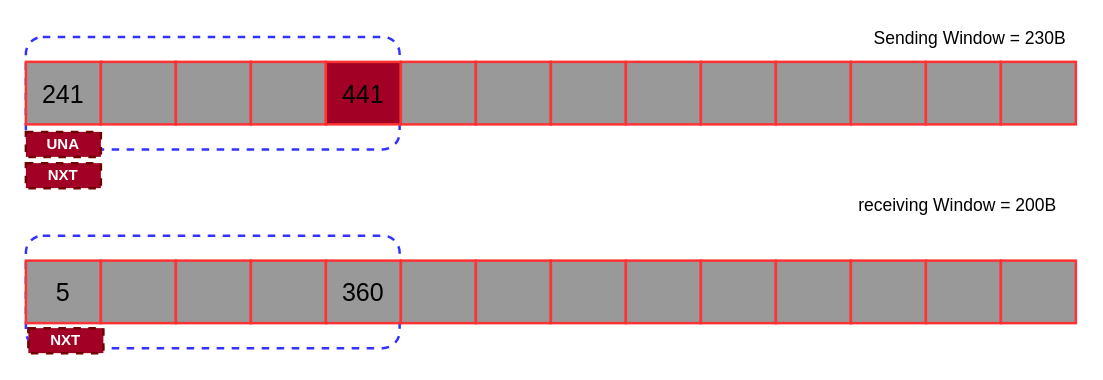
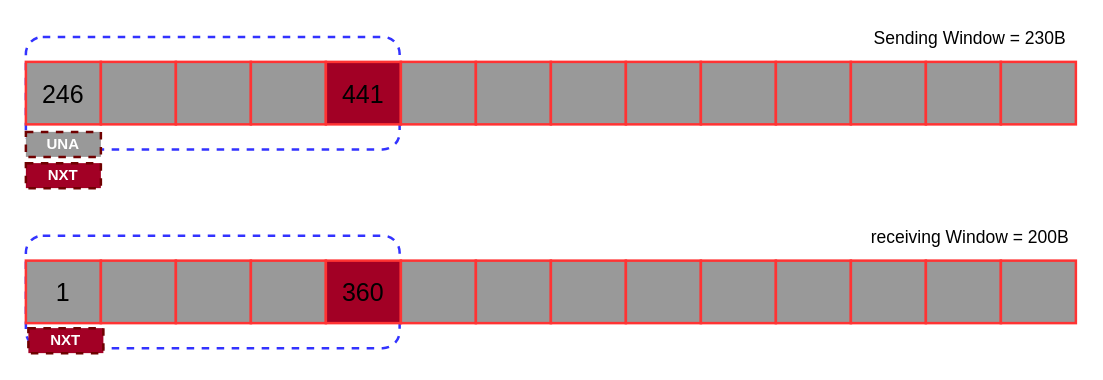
(63, 93) -> (63, 93)
(63, 144) -> (63, 144)
(957, 206) -> (969, 237)
(63, 292) -> (63, 292)
(363, 292) -> (363, 292)
